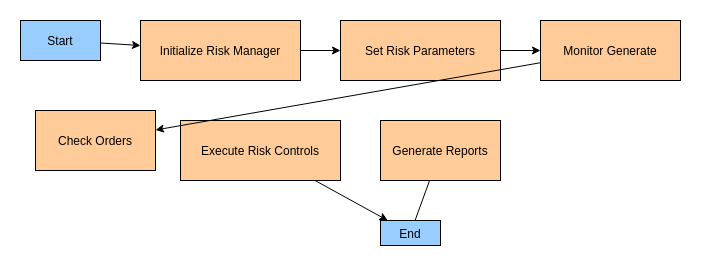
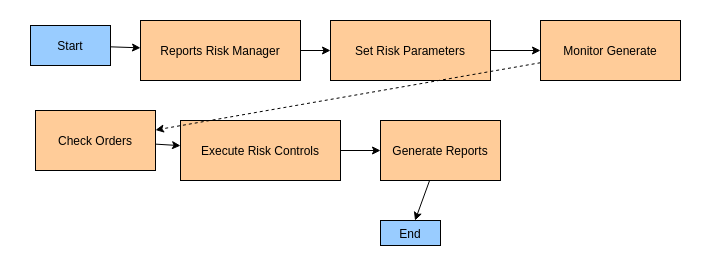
(61, 41) -> (71, 46)
(220, 51) -> (220, 51)
(421, 51) -> (411, 51)
(350, 96) -> (350, 96)
none -> (165, 145)
(349, 199) -> (357, 151)
(417, 216) -> (418, 213)
